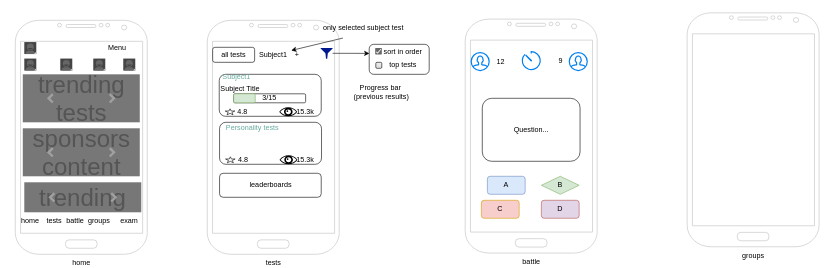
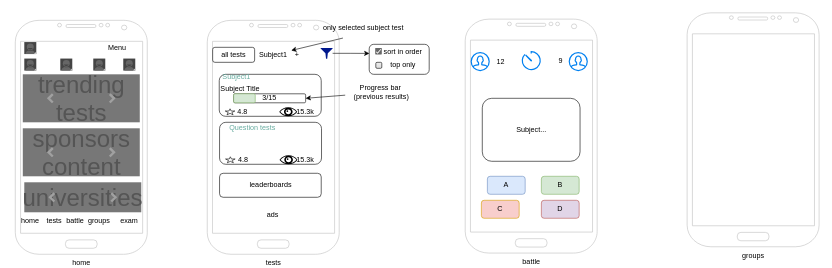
(403, 65) -> (403, 65)
none -> (327, 96)
(253, 128) -> (253, 128)
(532, 130) -> (532, 130)
(560, 185) -> (560, 185)
(83, 197) -> (83, 197)
none -> (272, 215)
